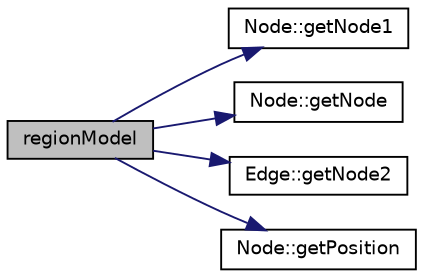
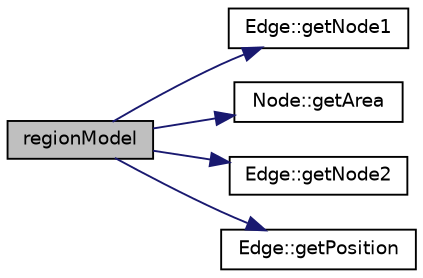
(319, 28) -> (319, 28)
(319, 102) -> (319, 102)
(319, 250) -> (319, 250)
